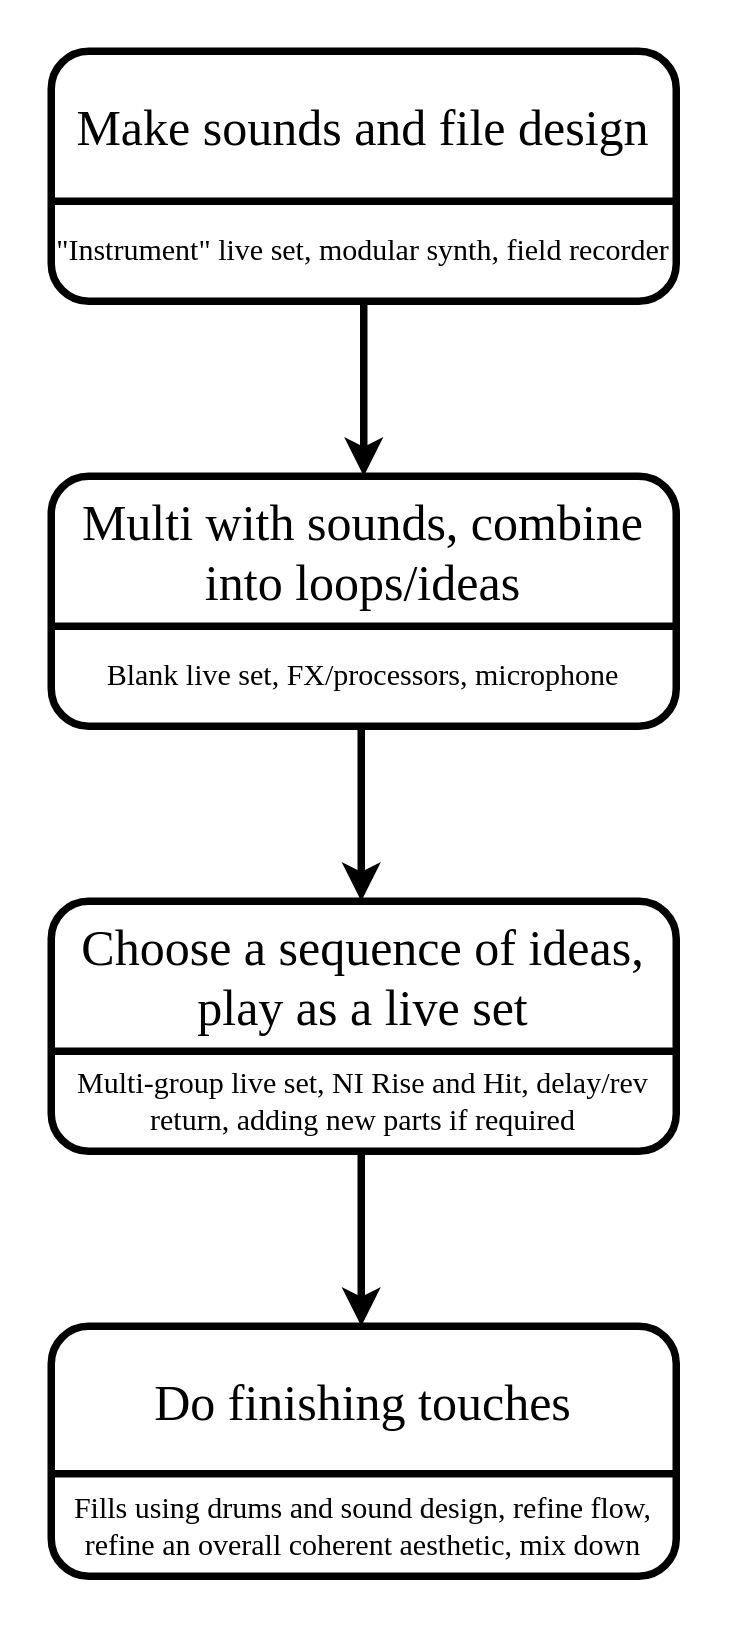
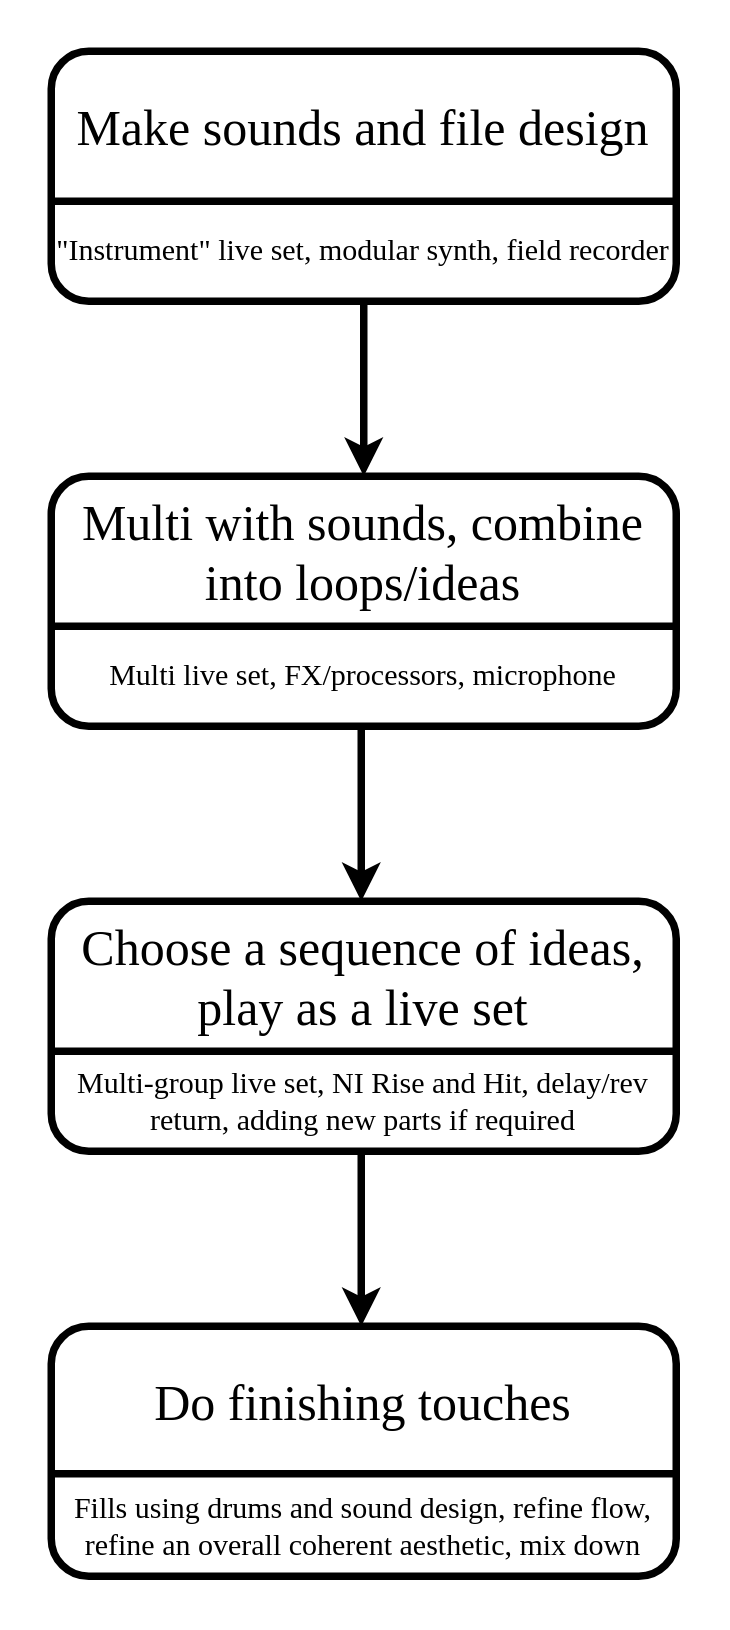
(364, 676) -> (364, 676)
